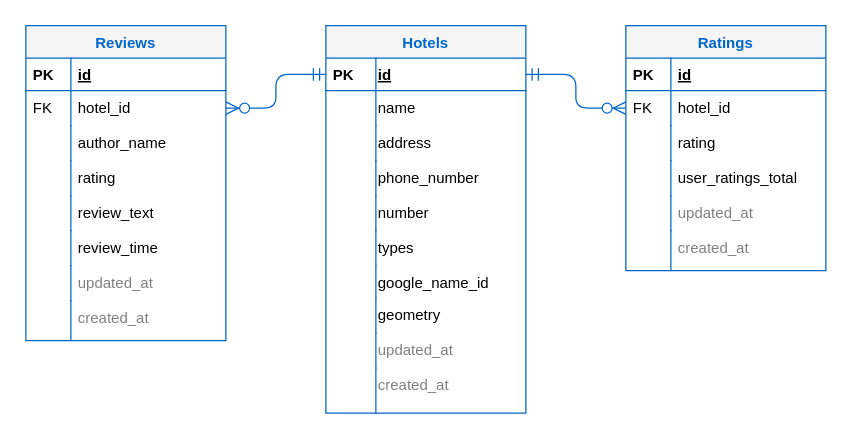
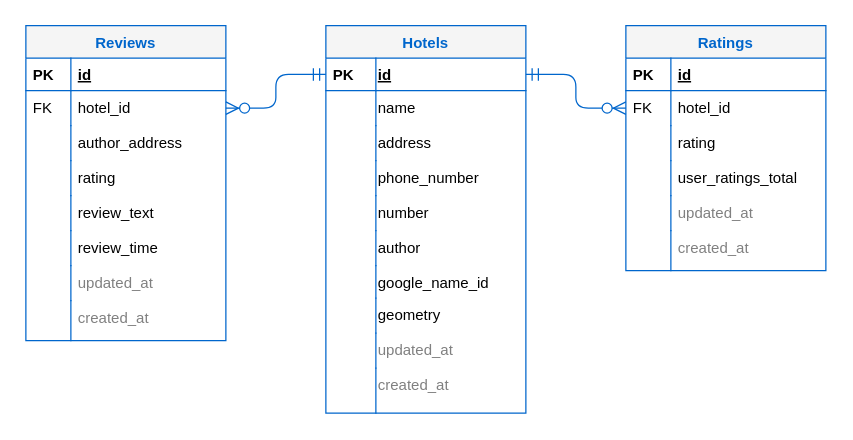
(124, 143) -> (136, 143)
(399, 248) -> (403, 248)
